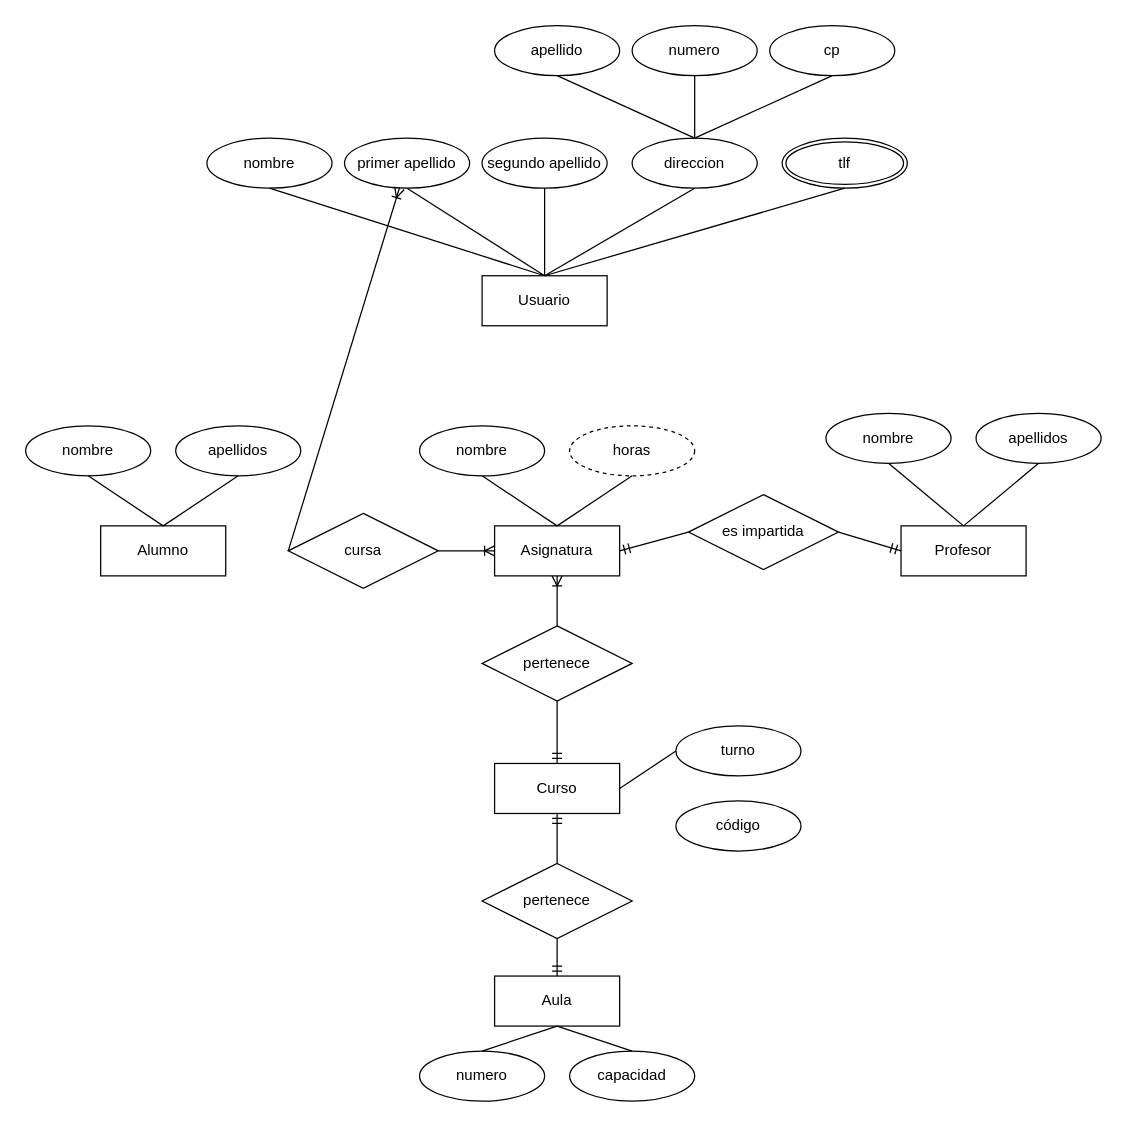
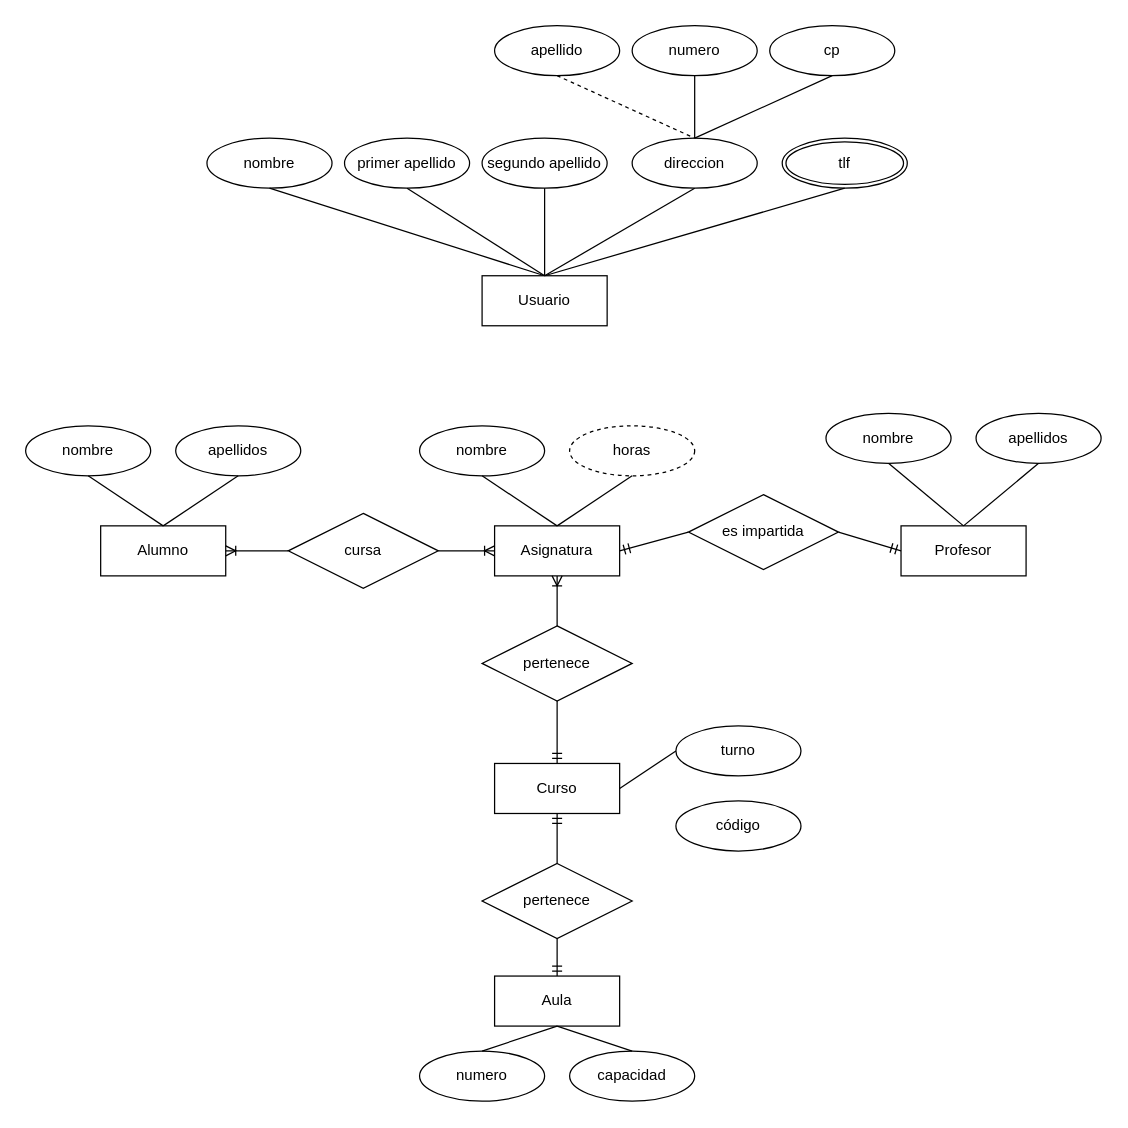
(625, 107) -> (625, 107)
(344, 370) -> (257, 551)
